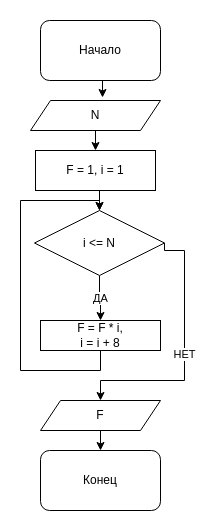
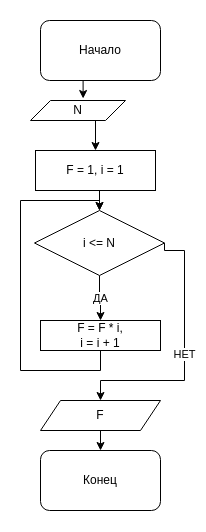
(96, 116) -> (78, 111)
(101, 336) -> (101, 336)
